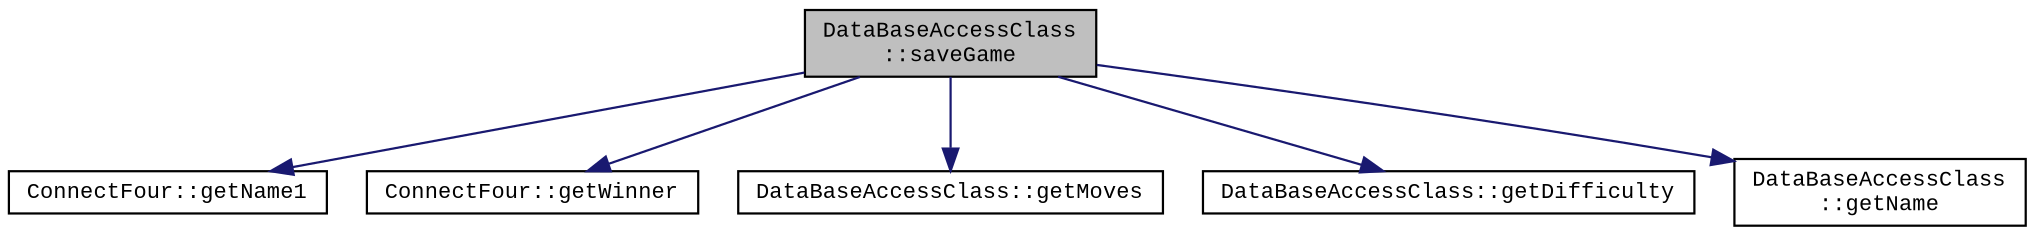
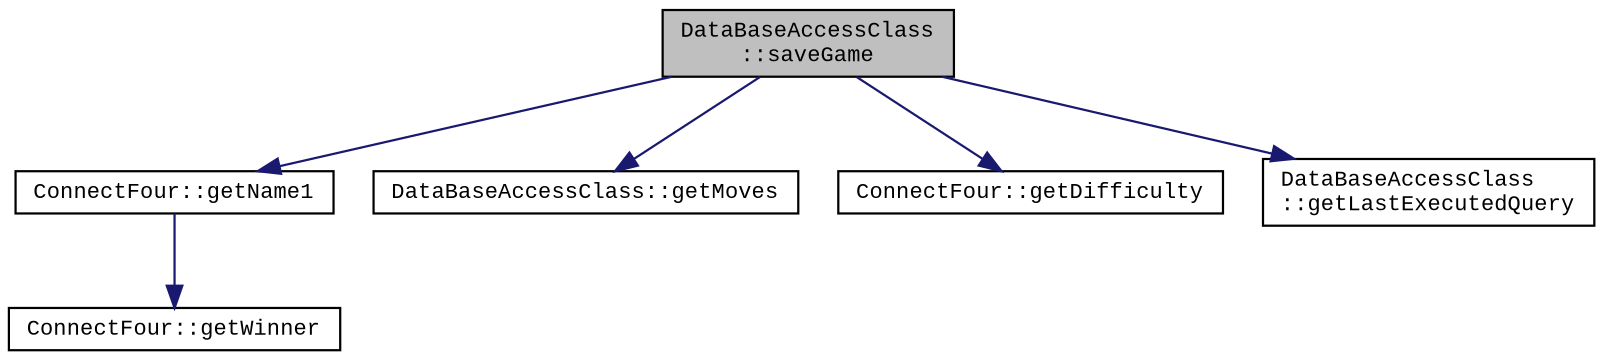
(734, 120) -> (175, 249)
(1449, 192) -> (1031, 192)
(1880, 192) -> (1429, 192)
